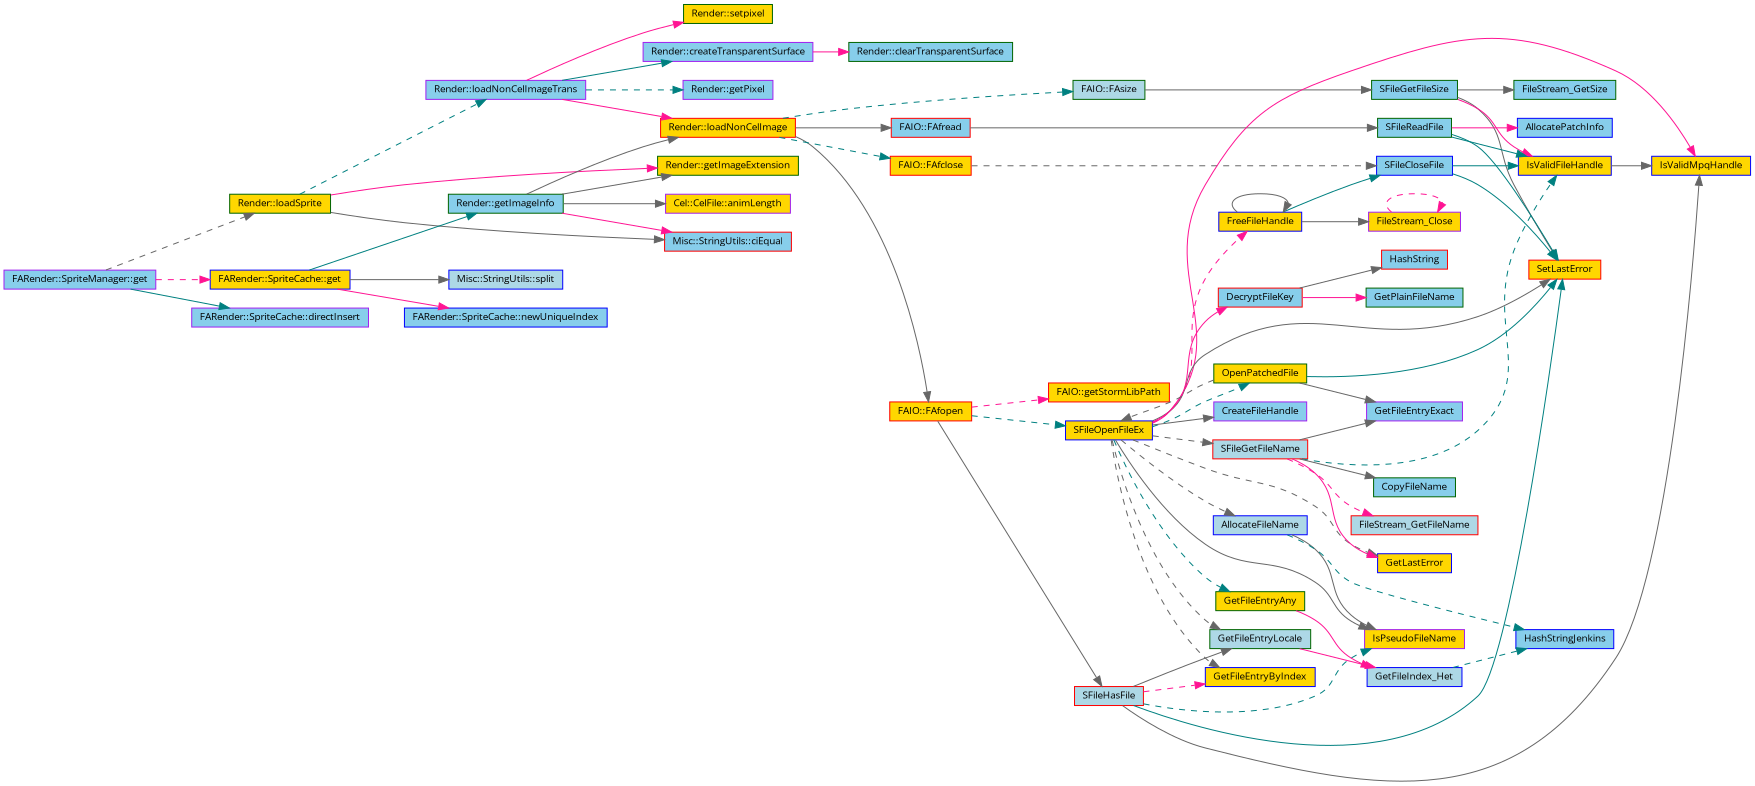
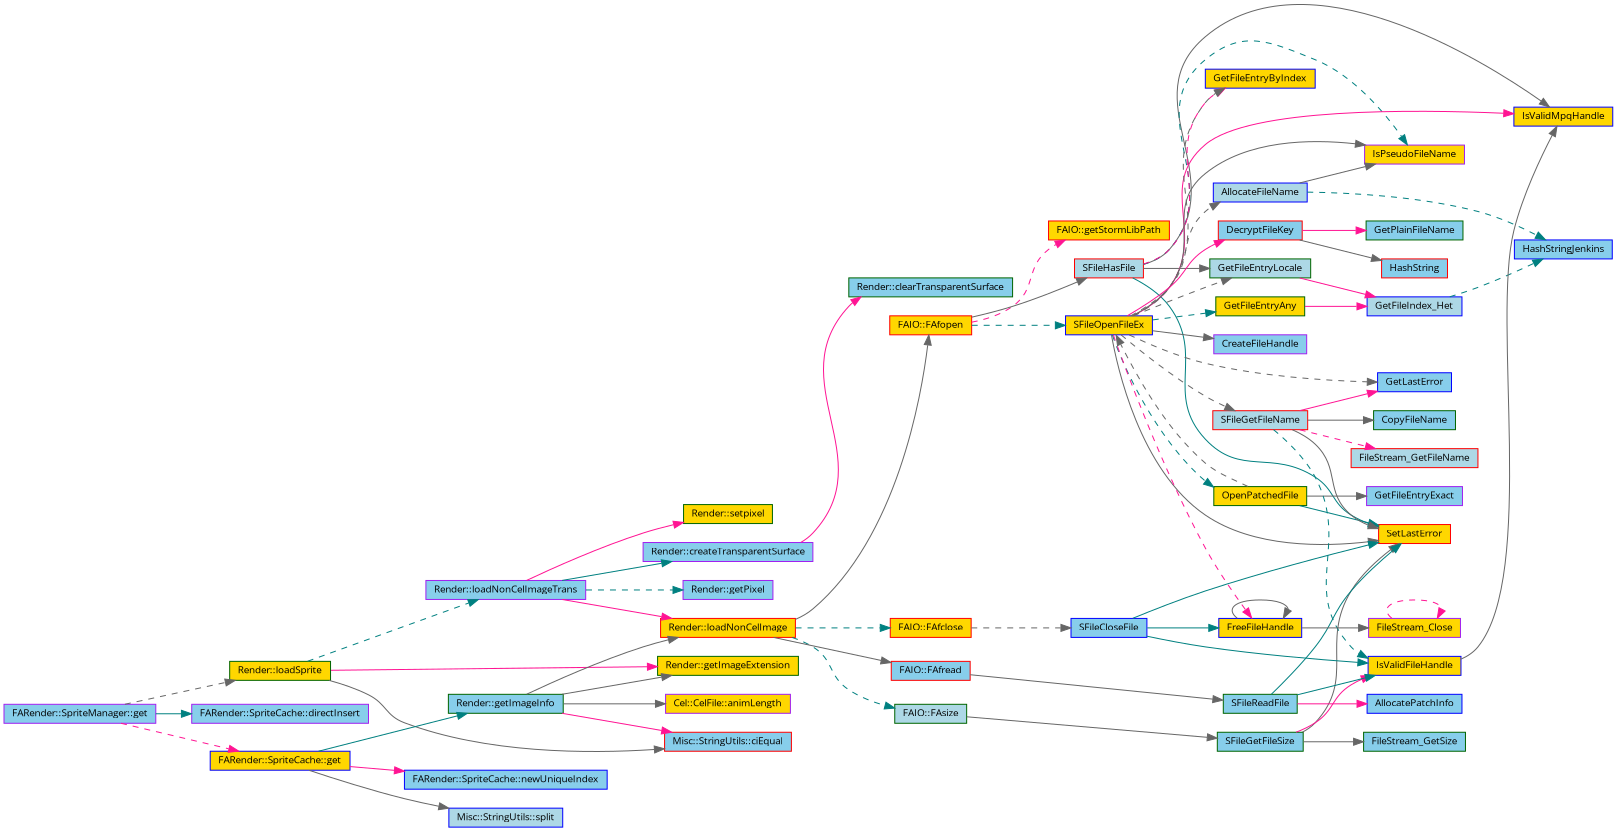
(1326, 194) -> (1178, 628)
(1333, 432) -> (1332, 477)
(1415, 563) -> (1415, 382)
